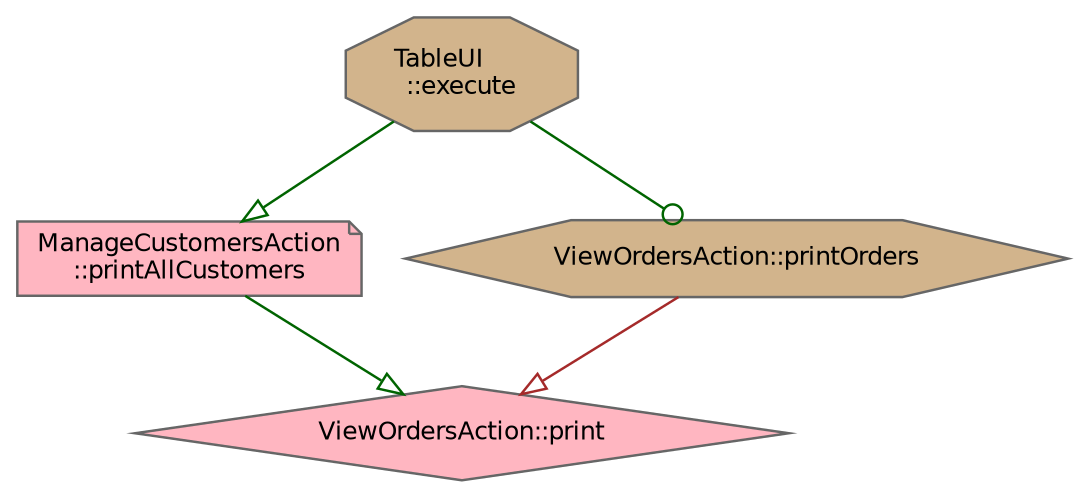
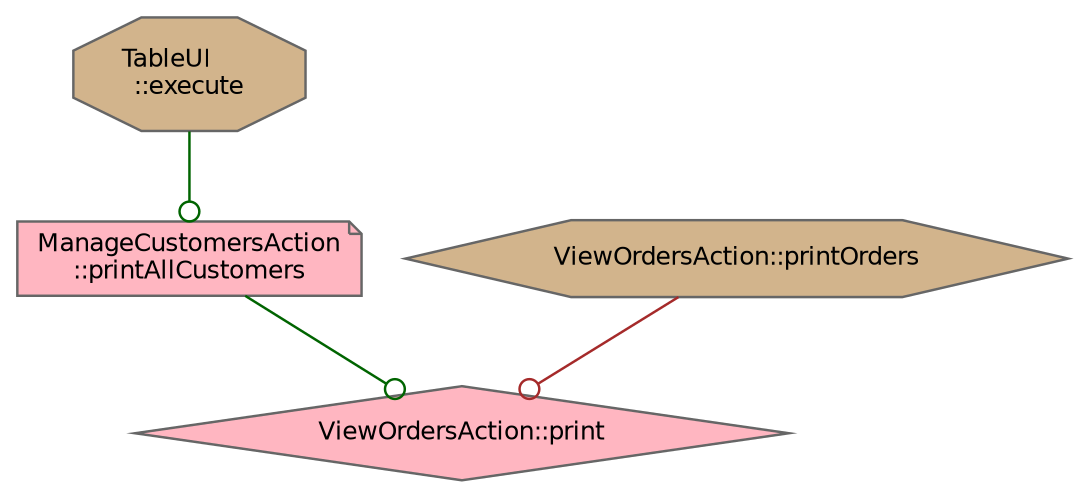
(329, 164) -> (189, 166)
(597, 165) -> none
(313, 338) -> (316, 340)
(611, 339) -> (608, 340)
